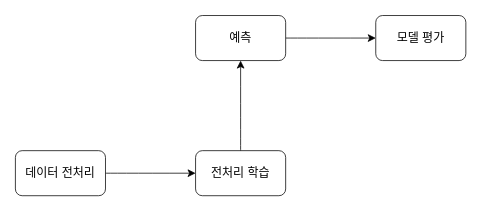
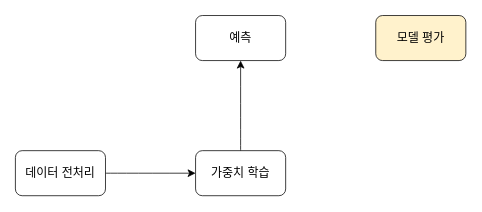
(367, 38) -> none
(420, 38) -> (420, 38)
(240, 173) -> (240, 173)
